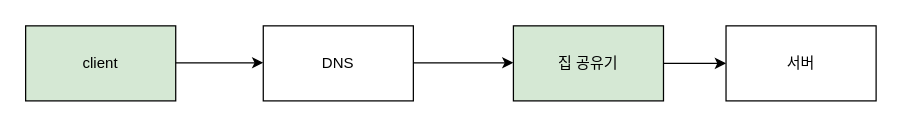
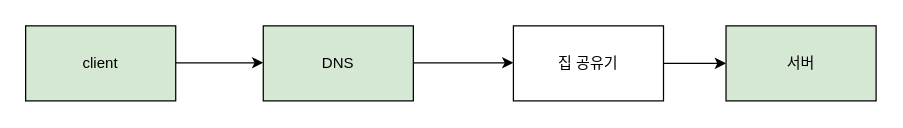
(338, 63) -> (338, 63)
(588, 63) -> (588, 63)
(801, 63) -> (801, 63)
